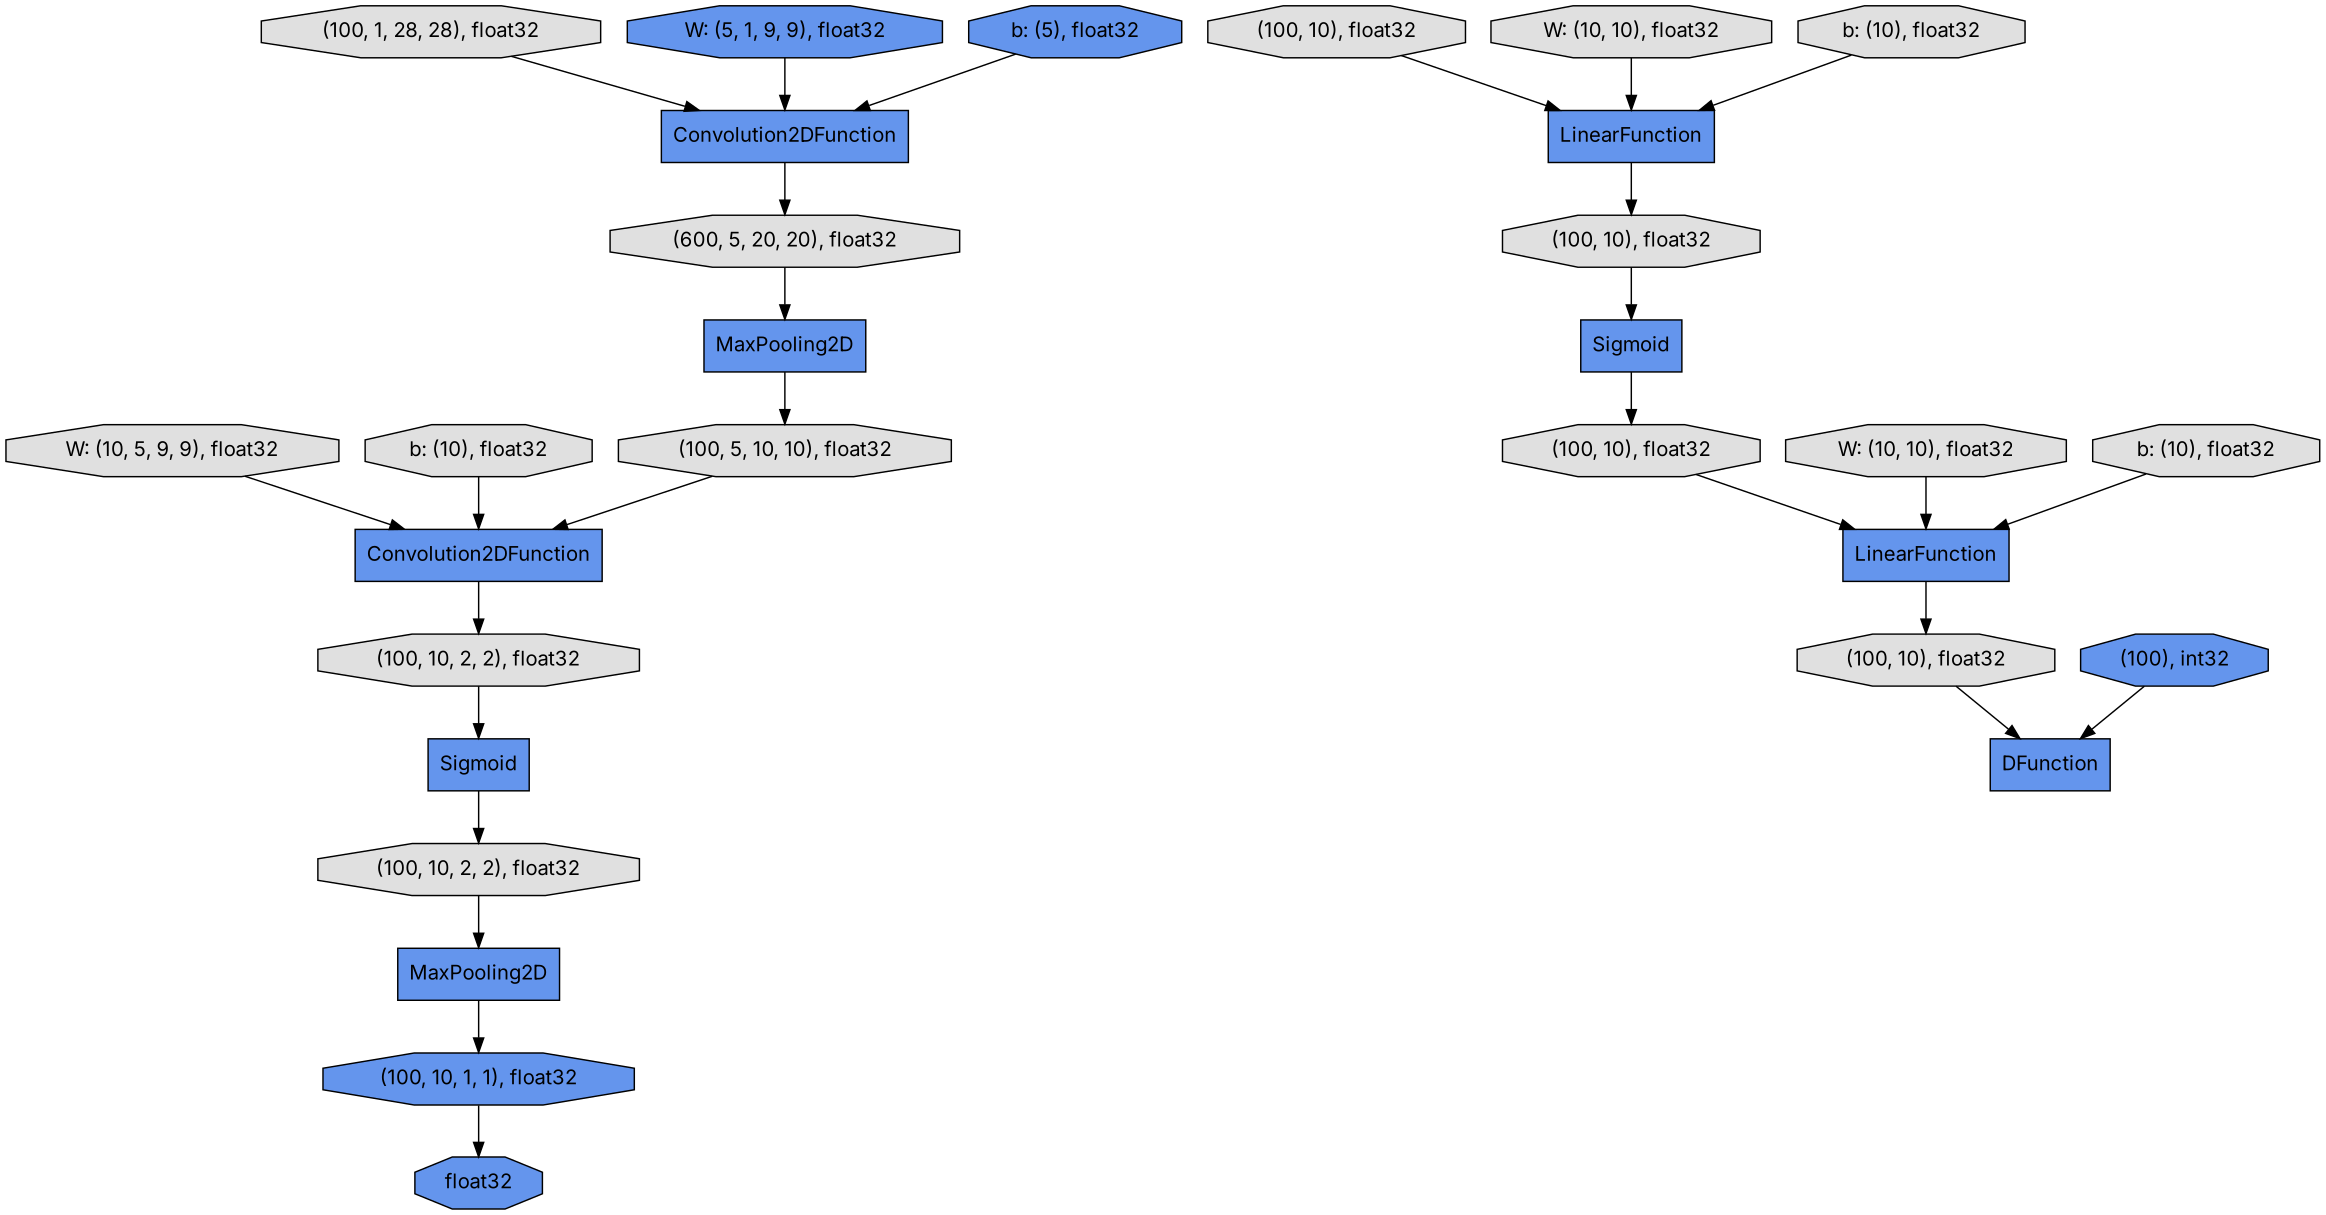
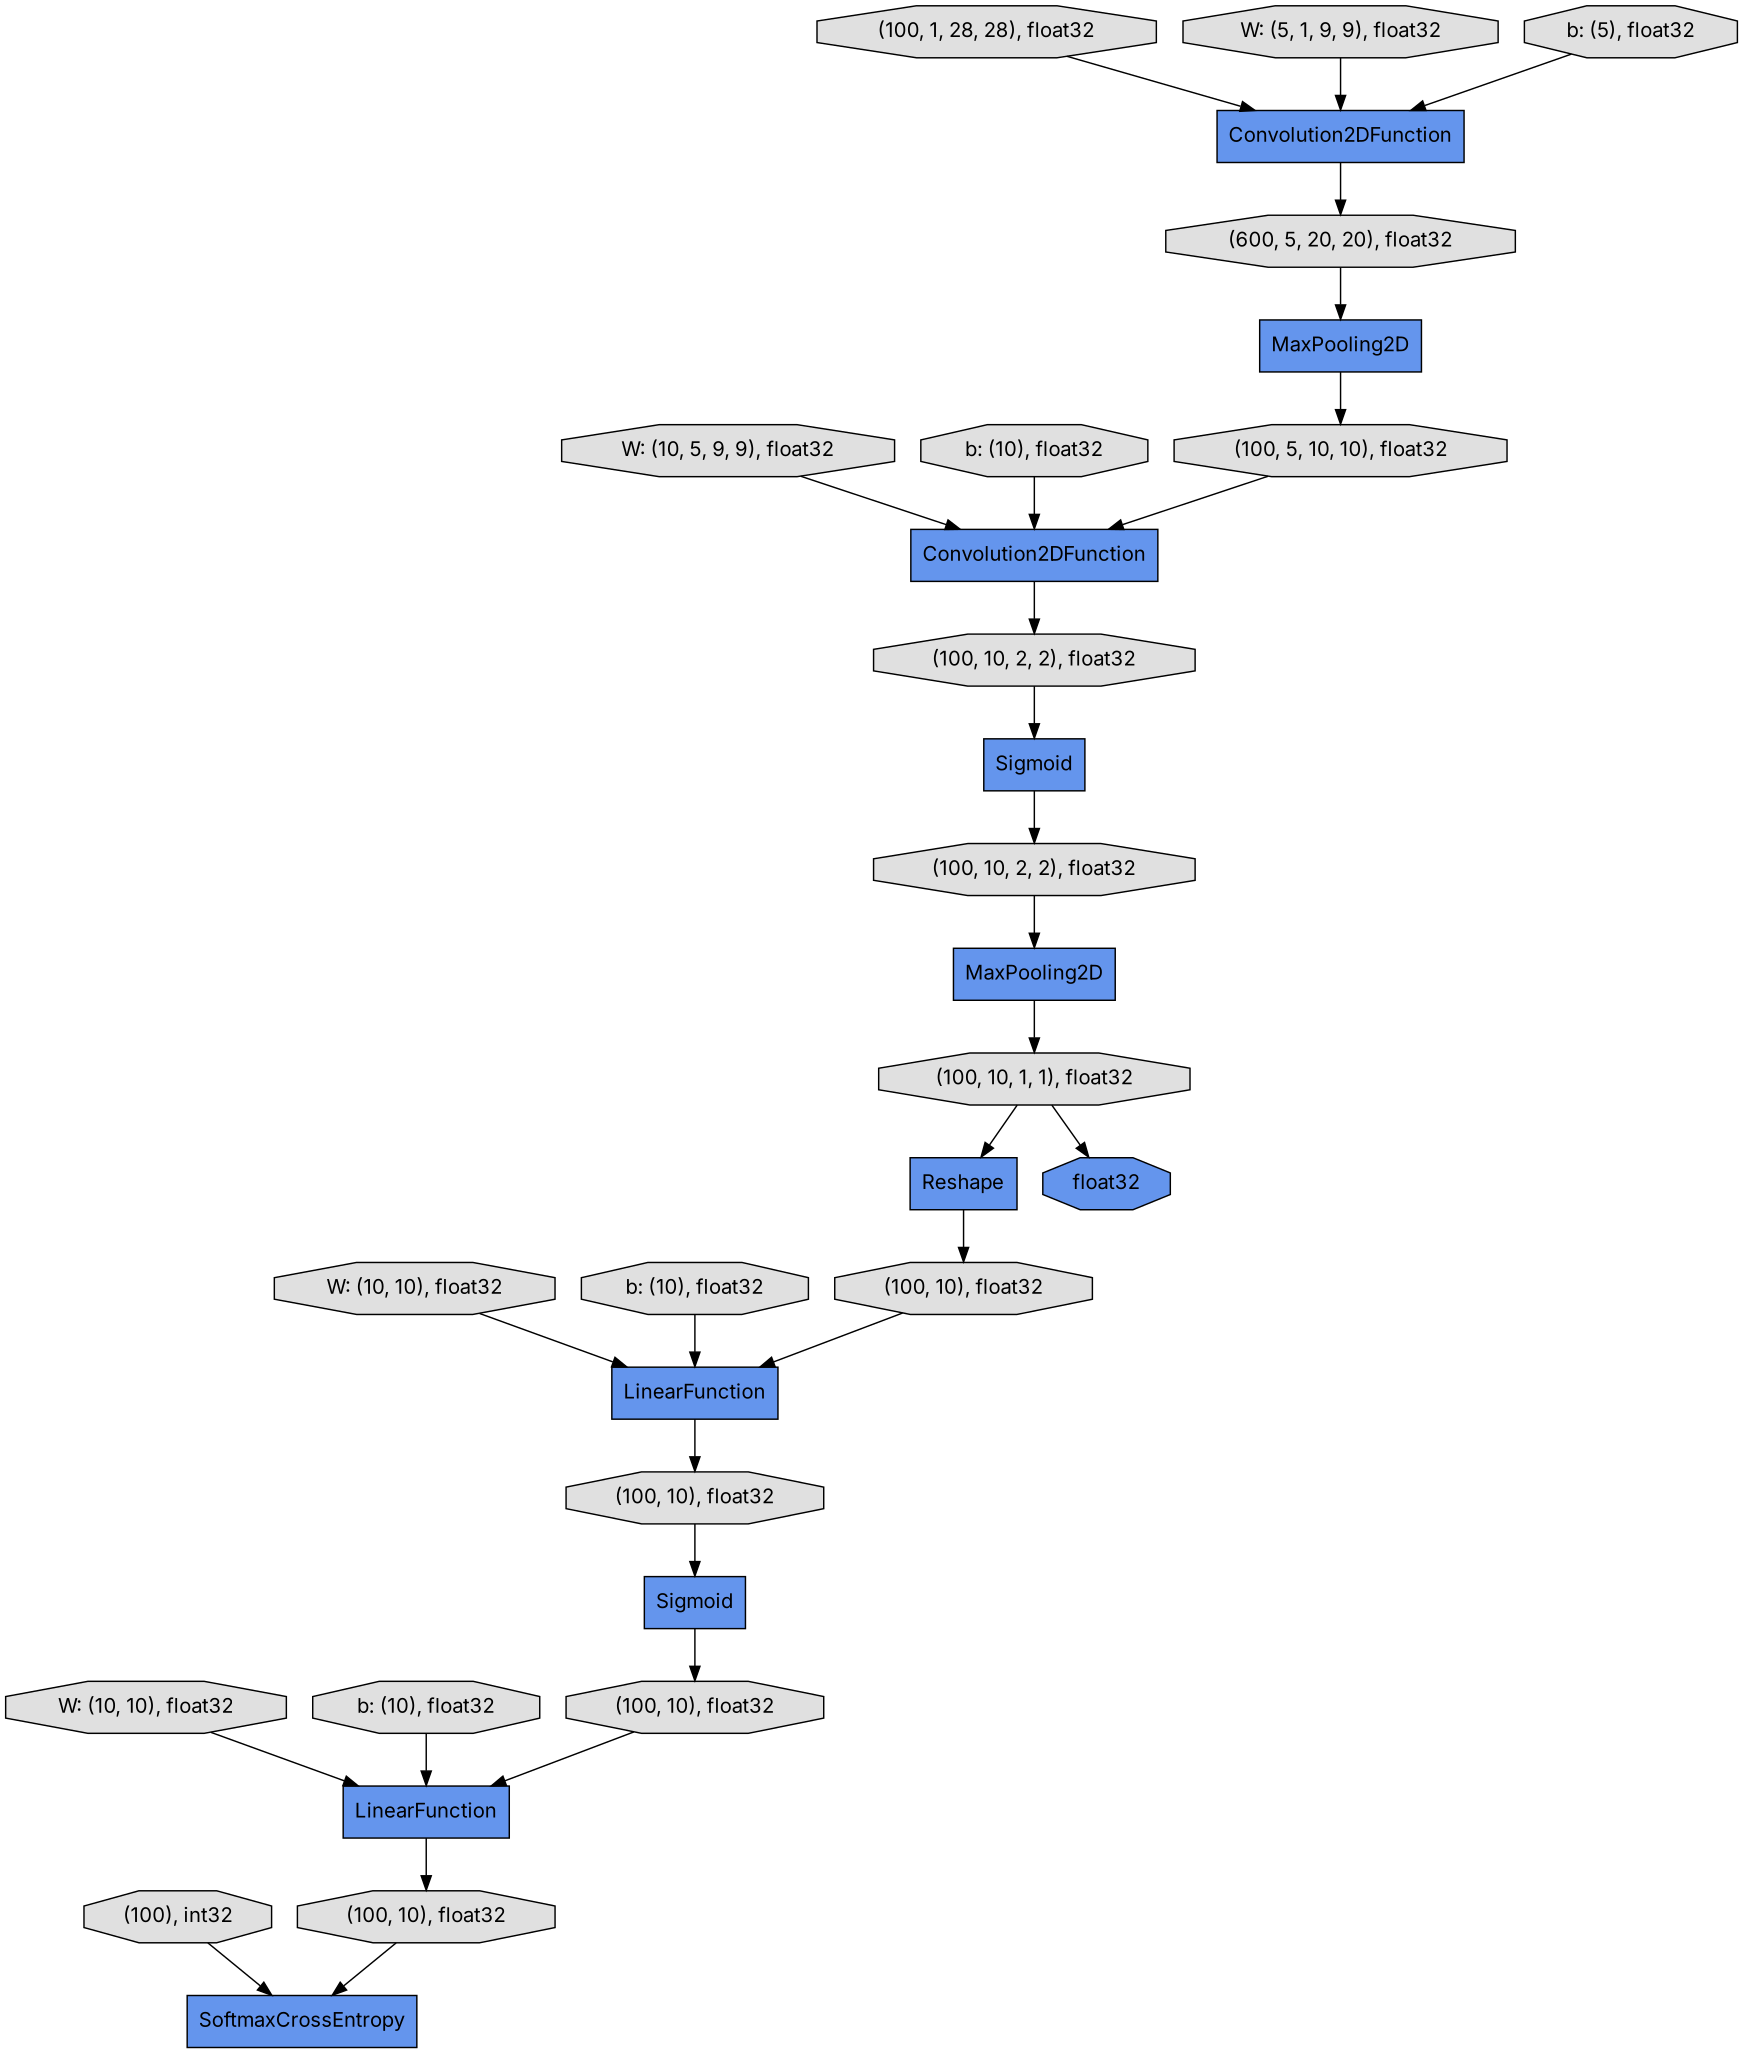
(785, 32) -> (1341, 32)
(1075, 32) -> (1631, 32)
(2174, 660) -> (178, 1917)
(2050, 765) -> (302, 2022)
(479, 1079) -> (1034, 1079)
none -> (964, 1184)
